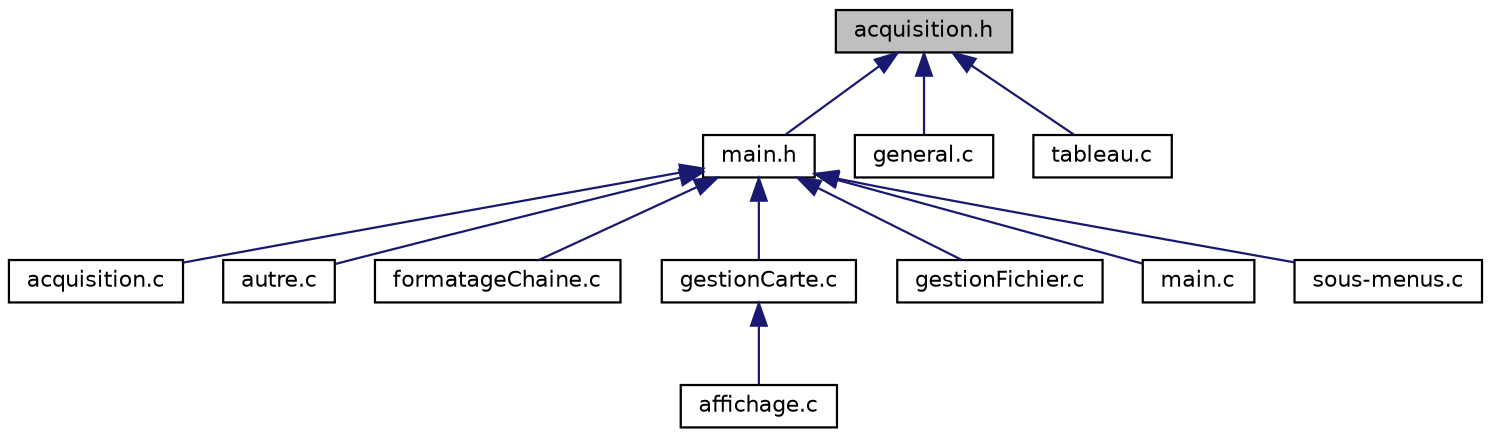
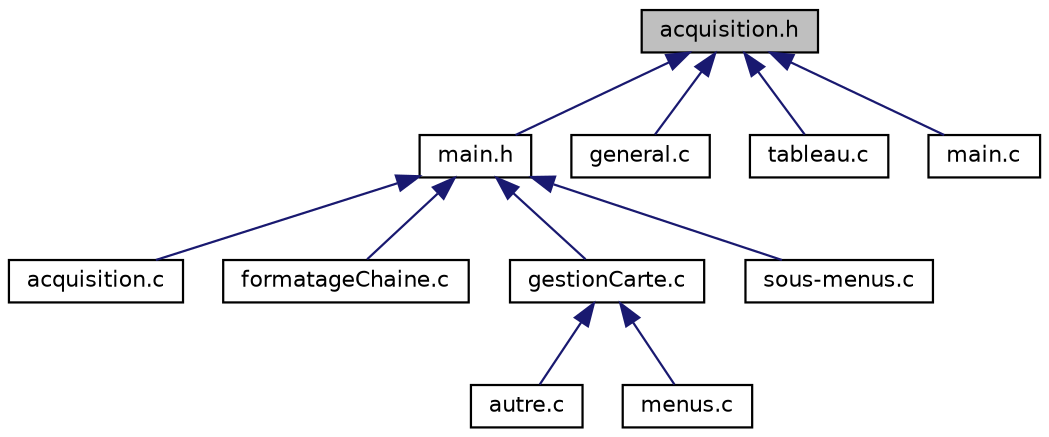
(508, 220) -> (560, 353)
(990, 222) -> (867, 99)
(1000, 281) -> none
(759, 406) -> (687, 406)
